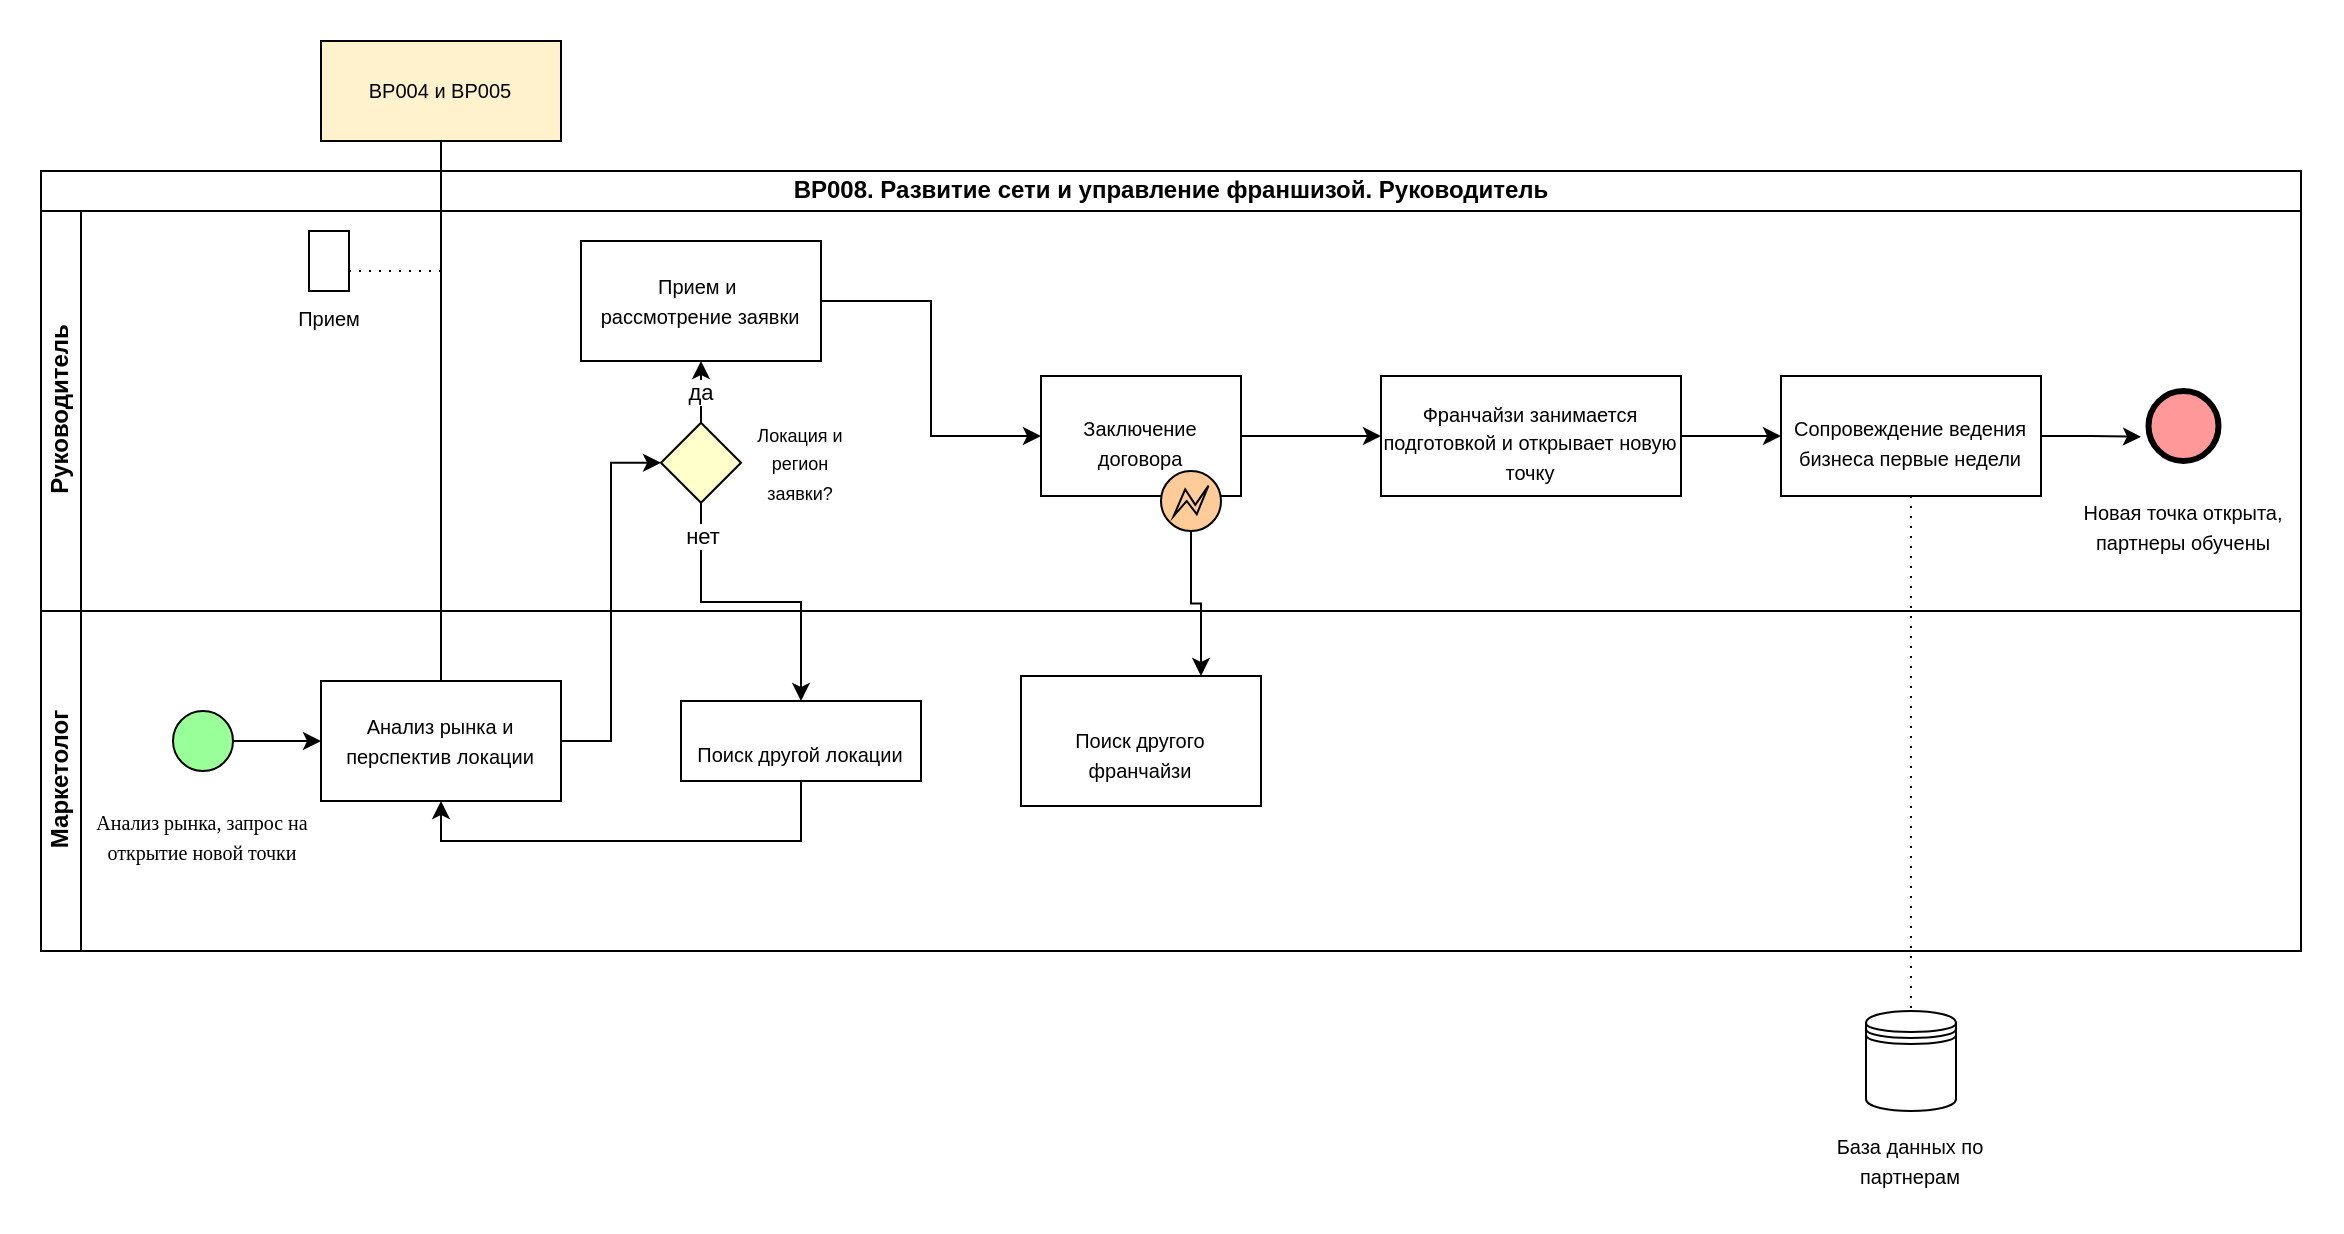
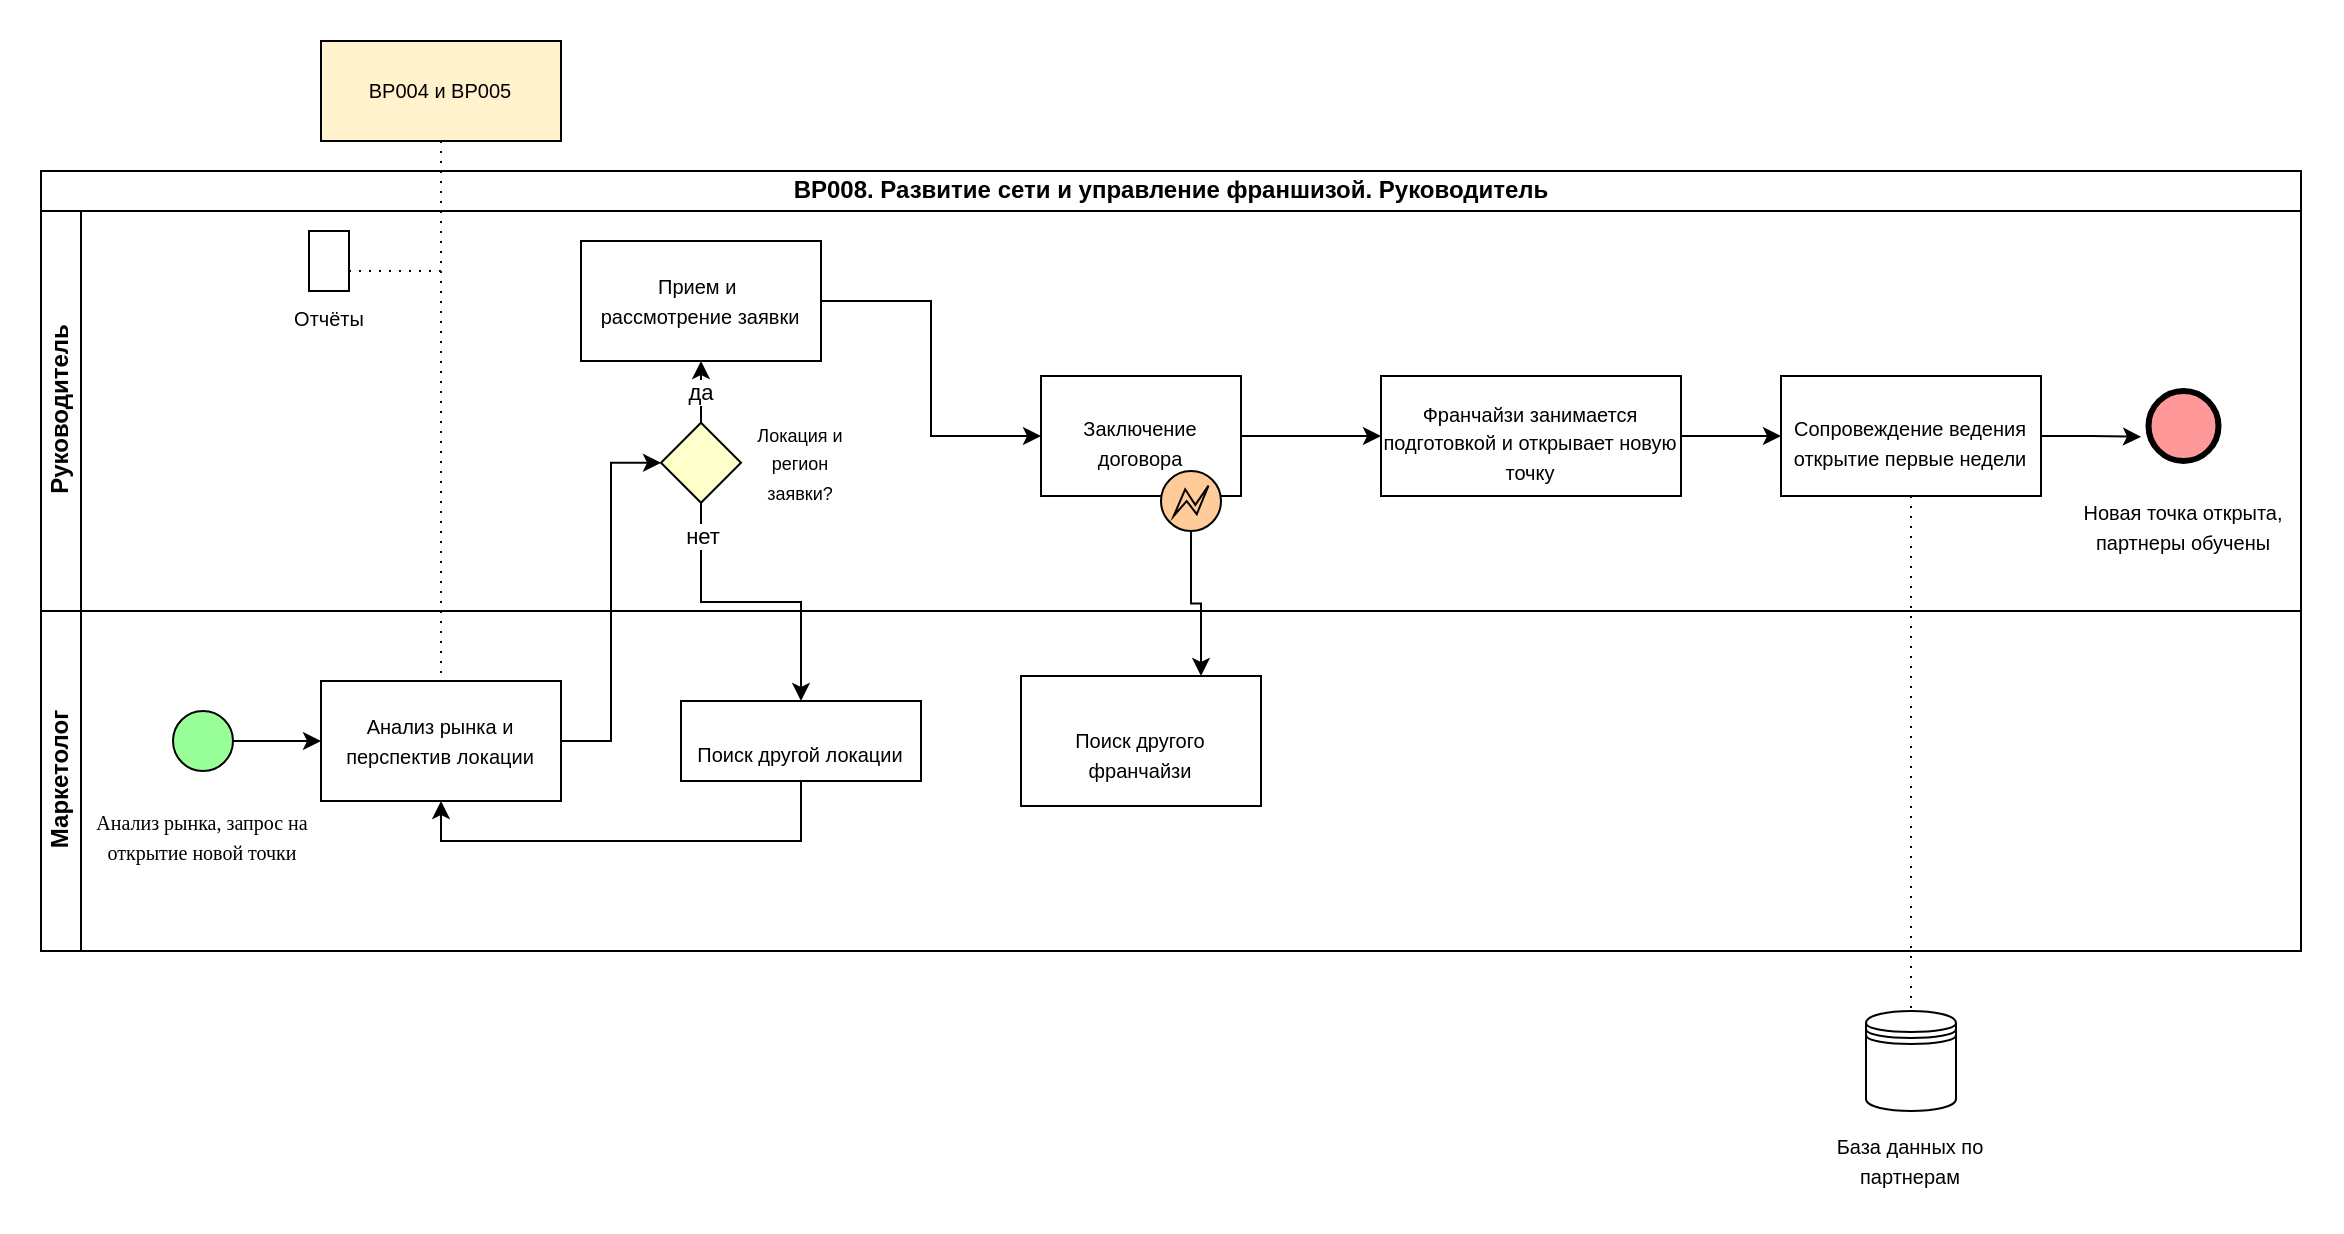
(330, 319) -> (330, 319)
(441, 374) -> (441, 374)
(1911, 443) -> (1911, 443)
